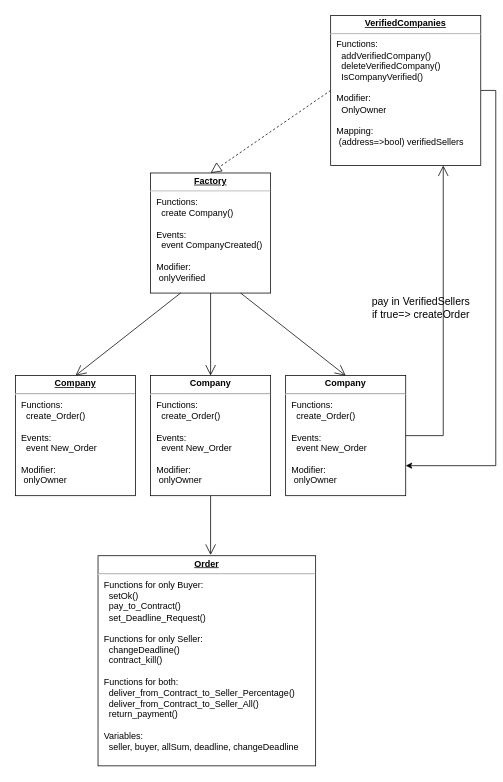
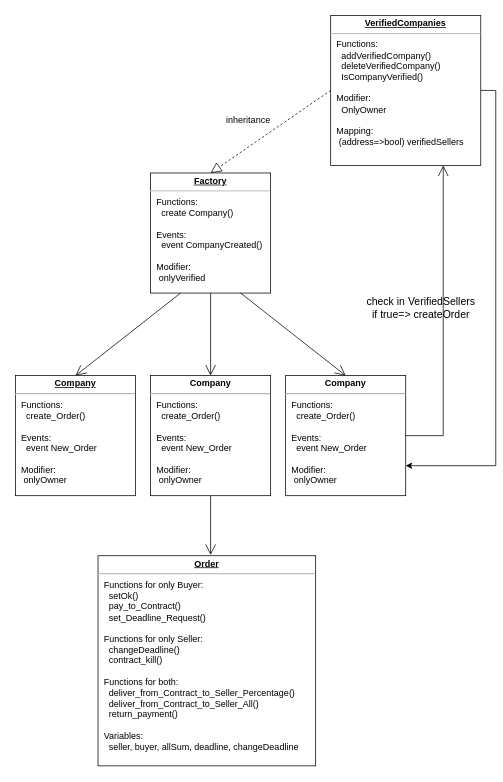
none -> (248, 120)
(421, 308) -> (421, 308)
